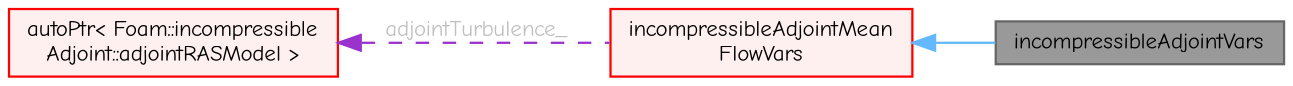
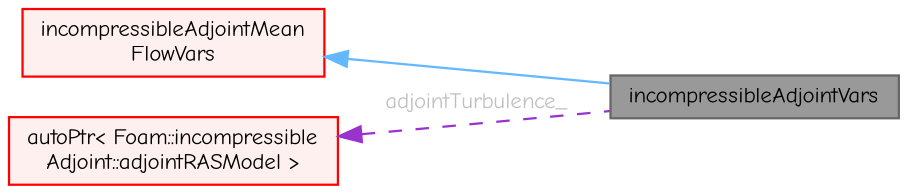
(486, 43) -> (486, 123)
